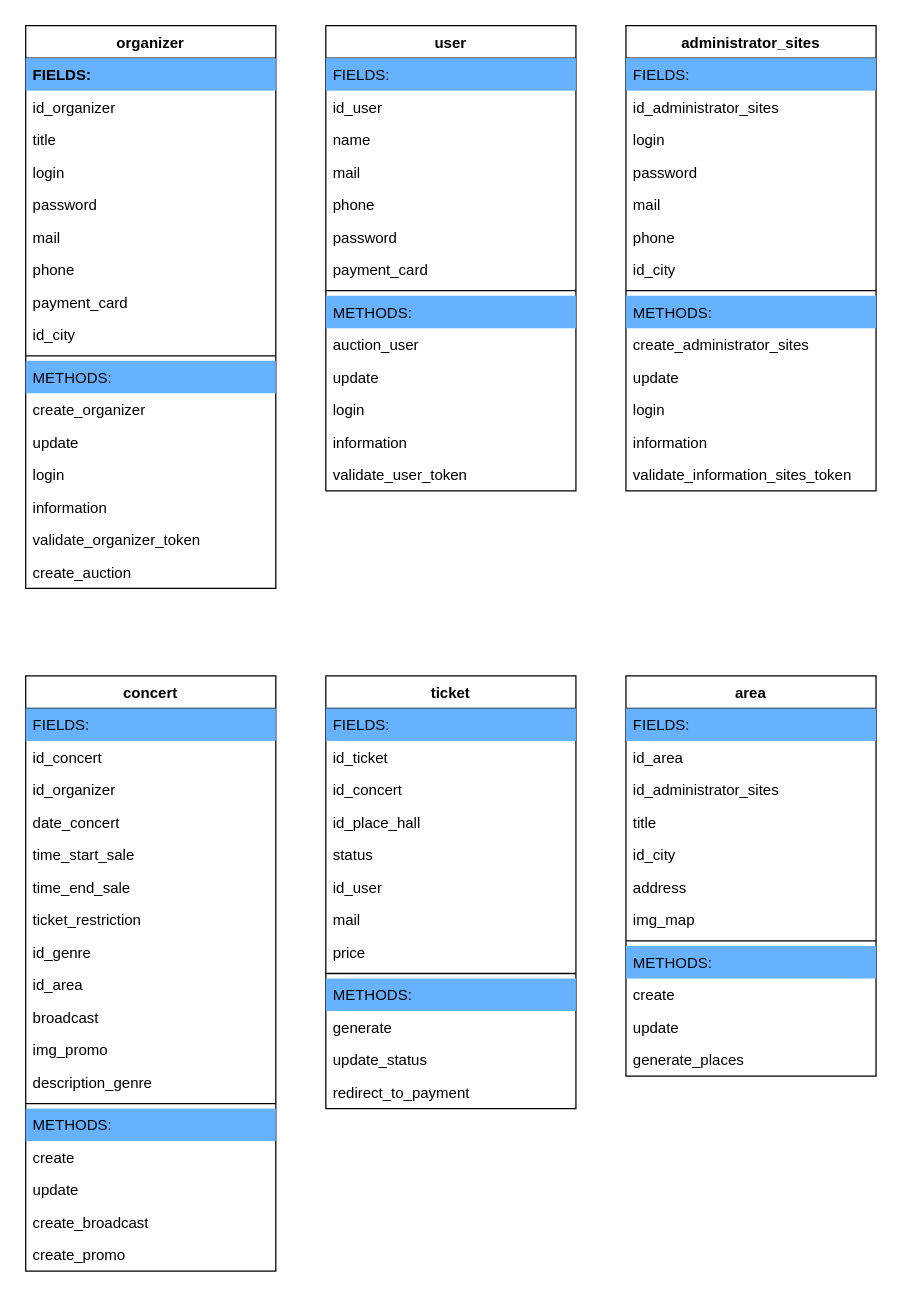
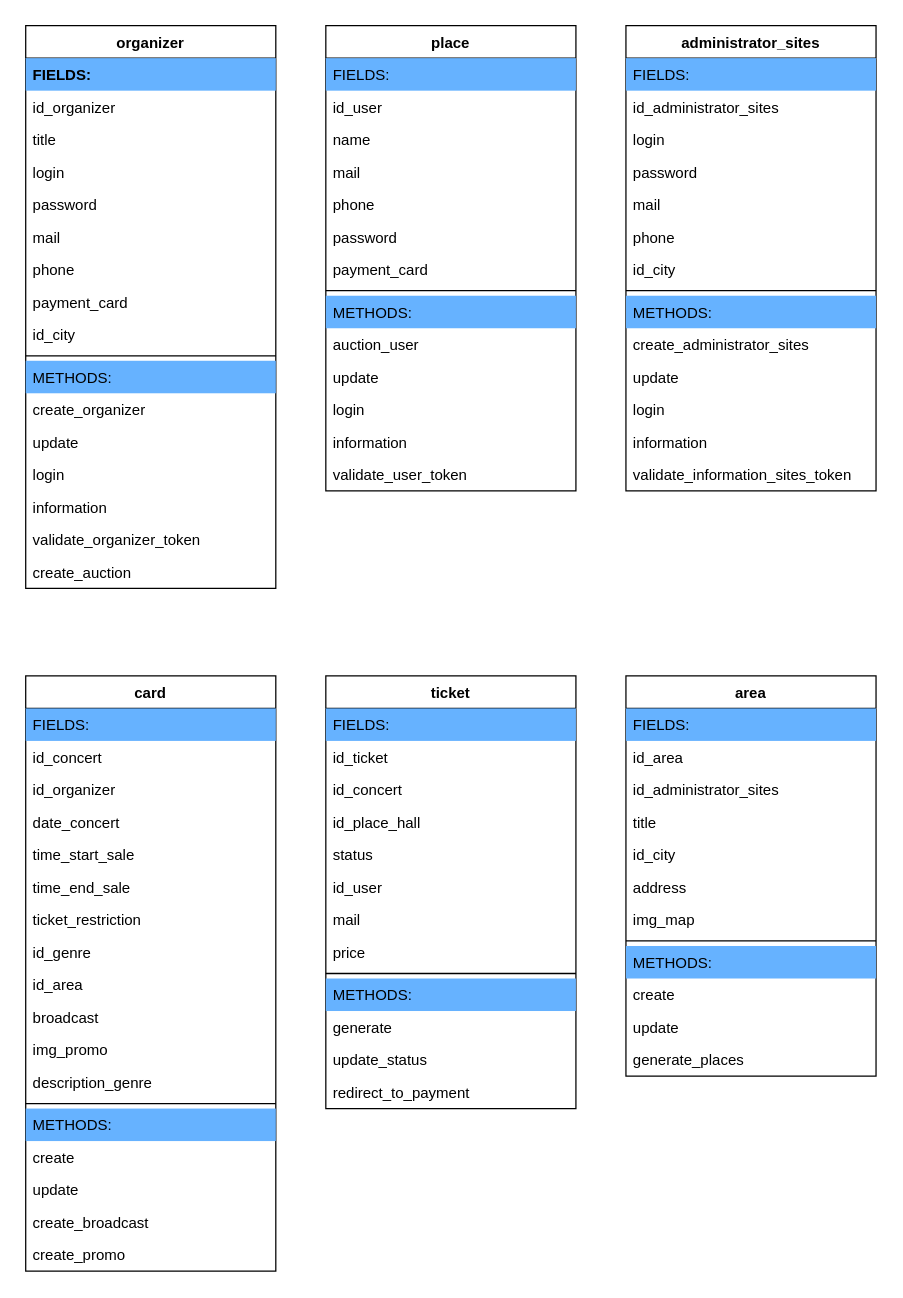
(450, 43) -> (450, 43)
(150, 693) -> (150, 693)
